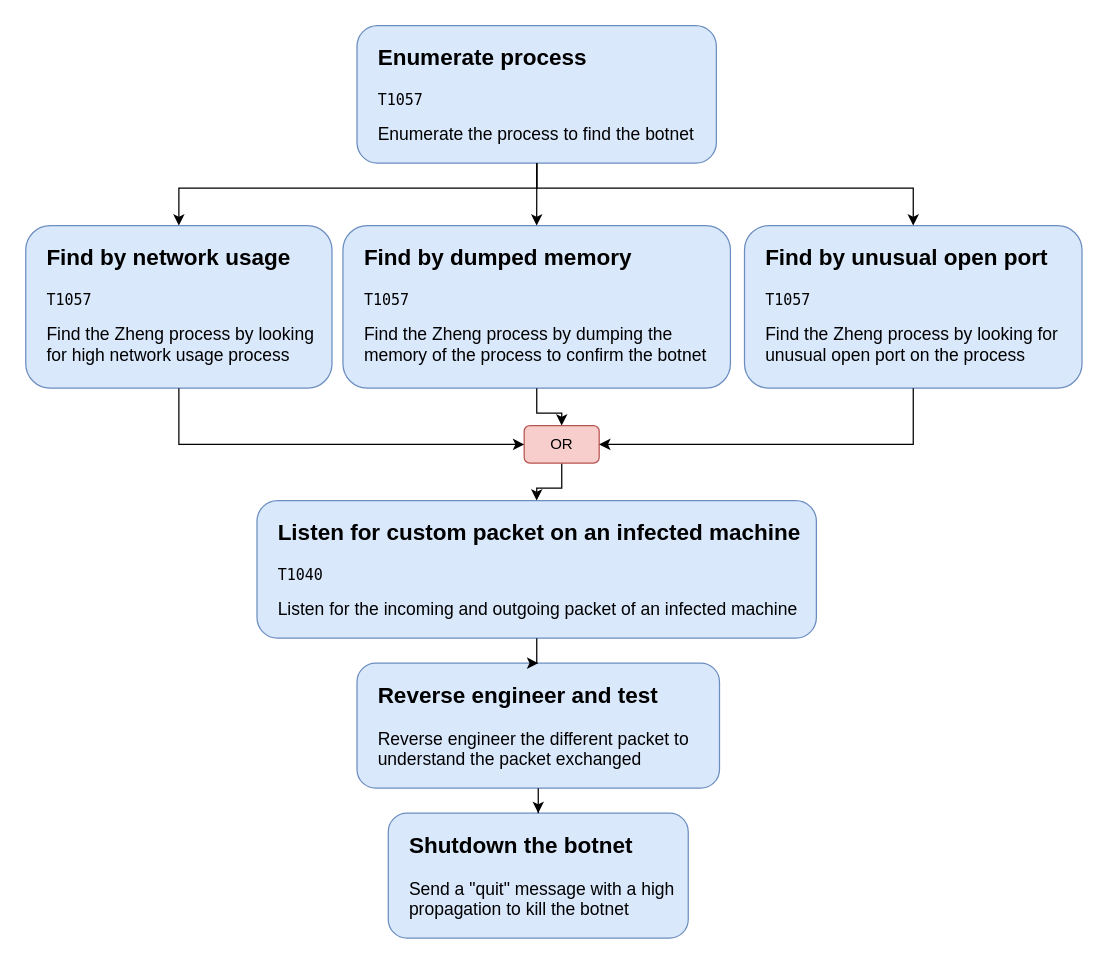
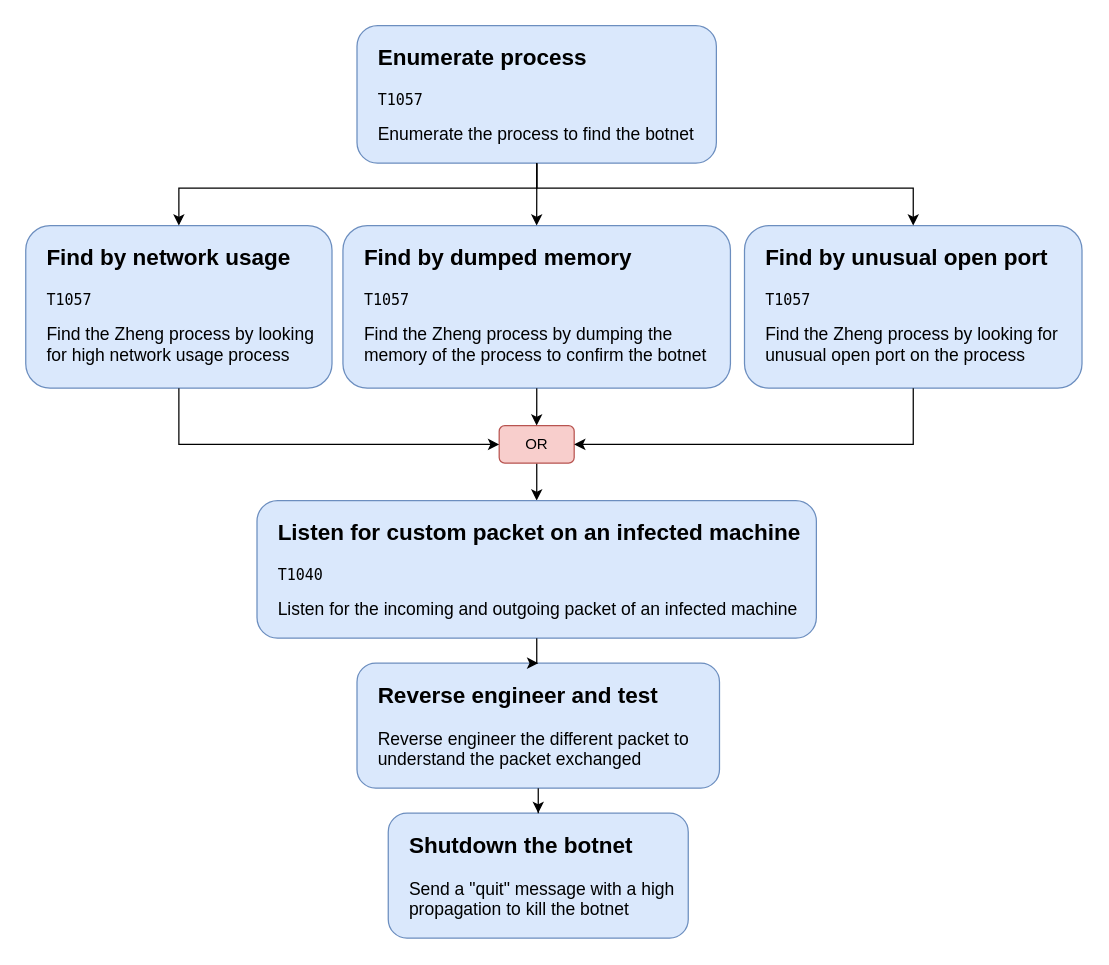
(562, 444) -> (537, 444)
